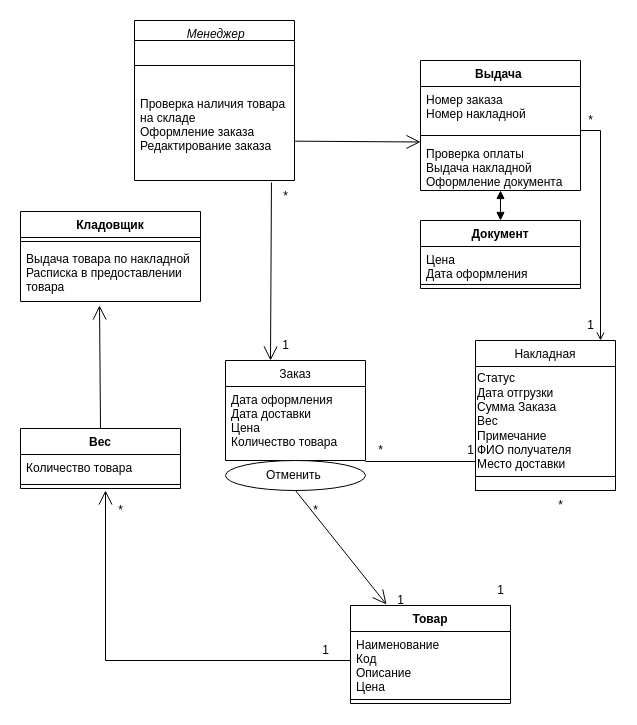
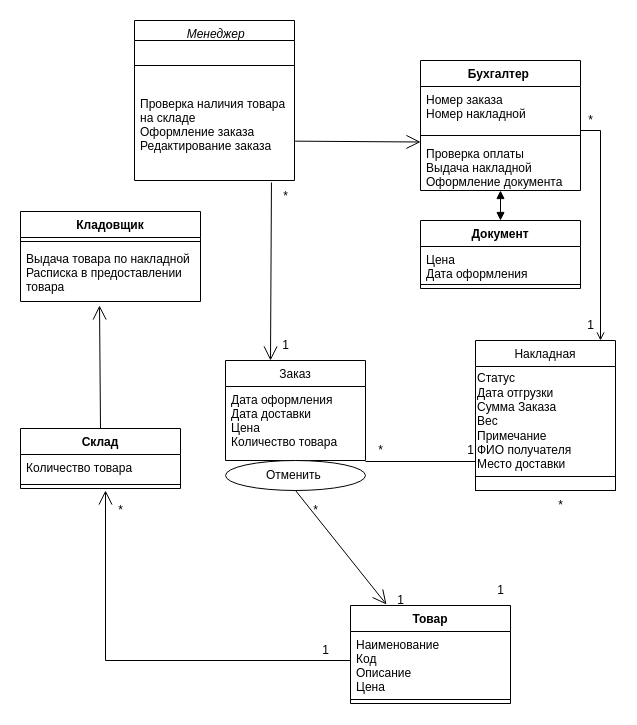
(500, 74) -> (500, 74)
(100, 442) -> (100, 442)
